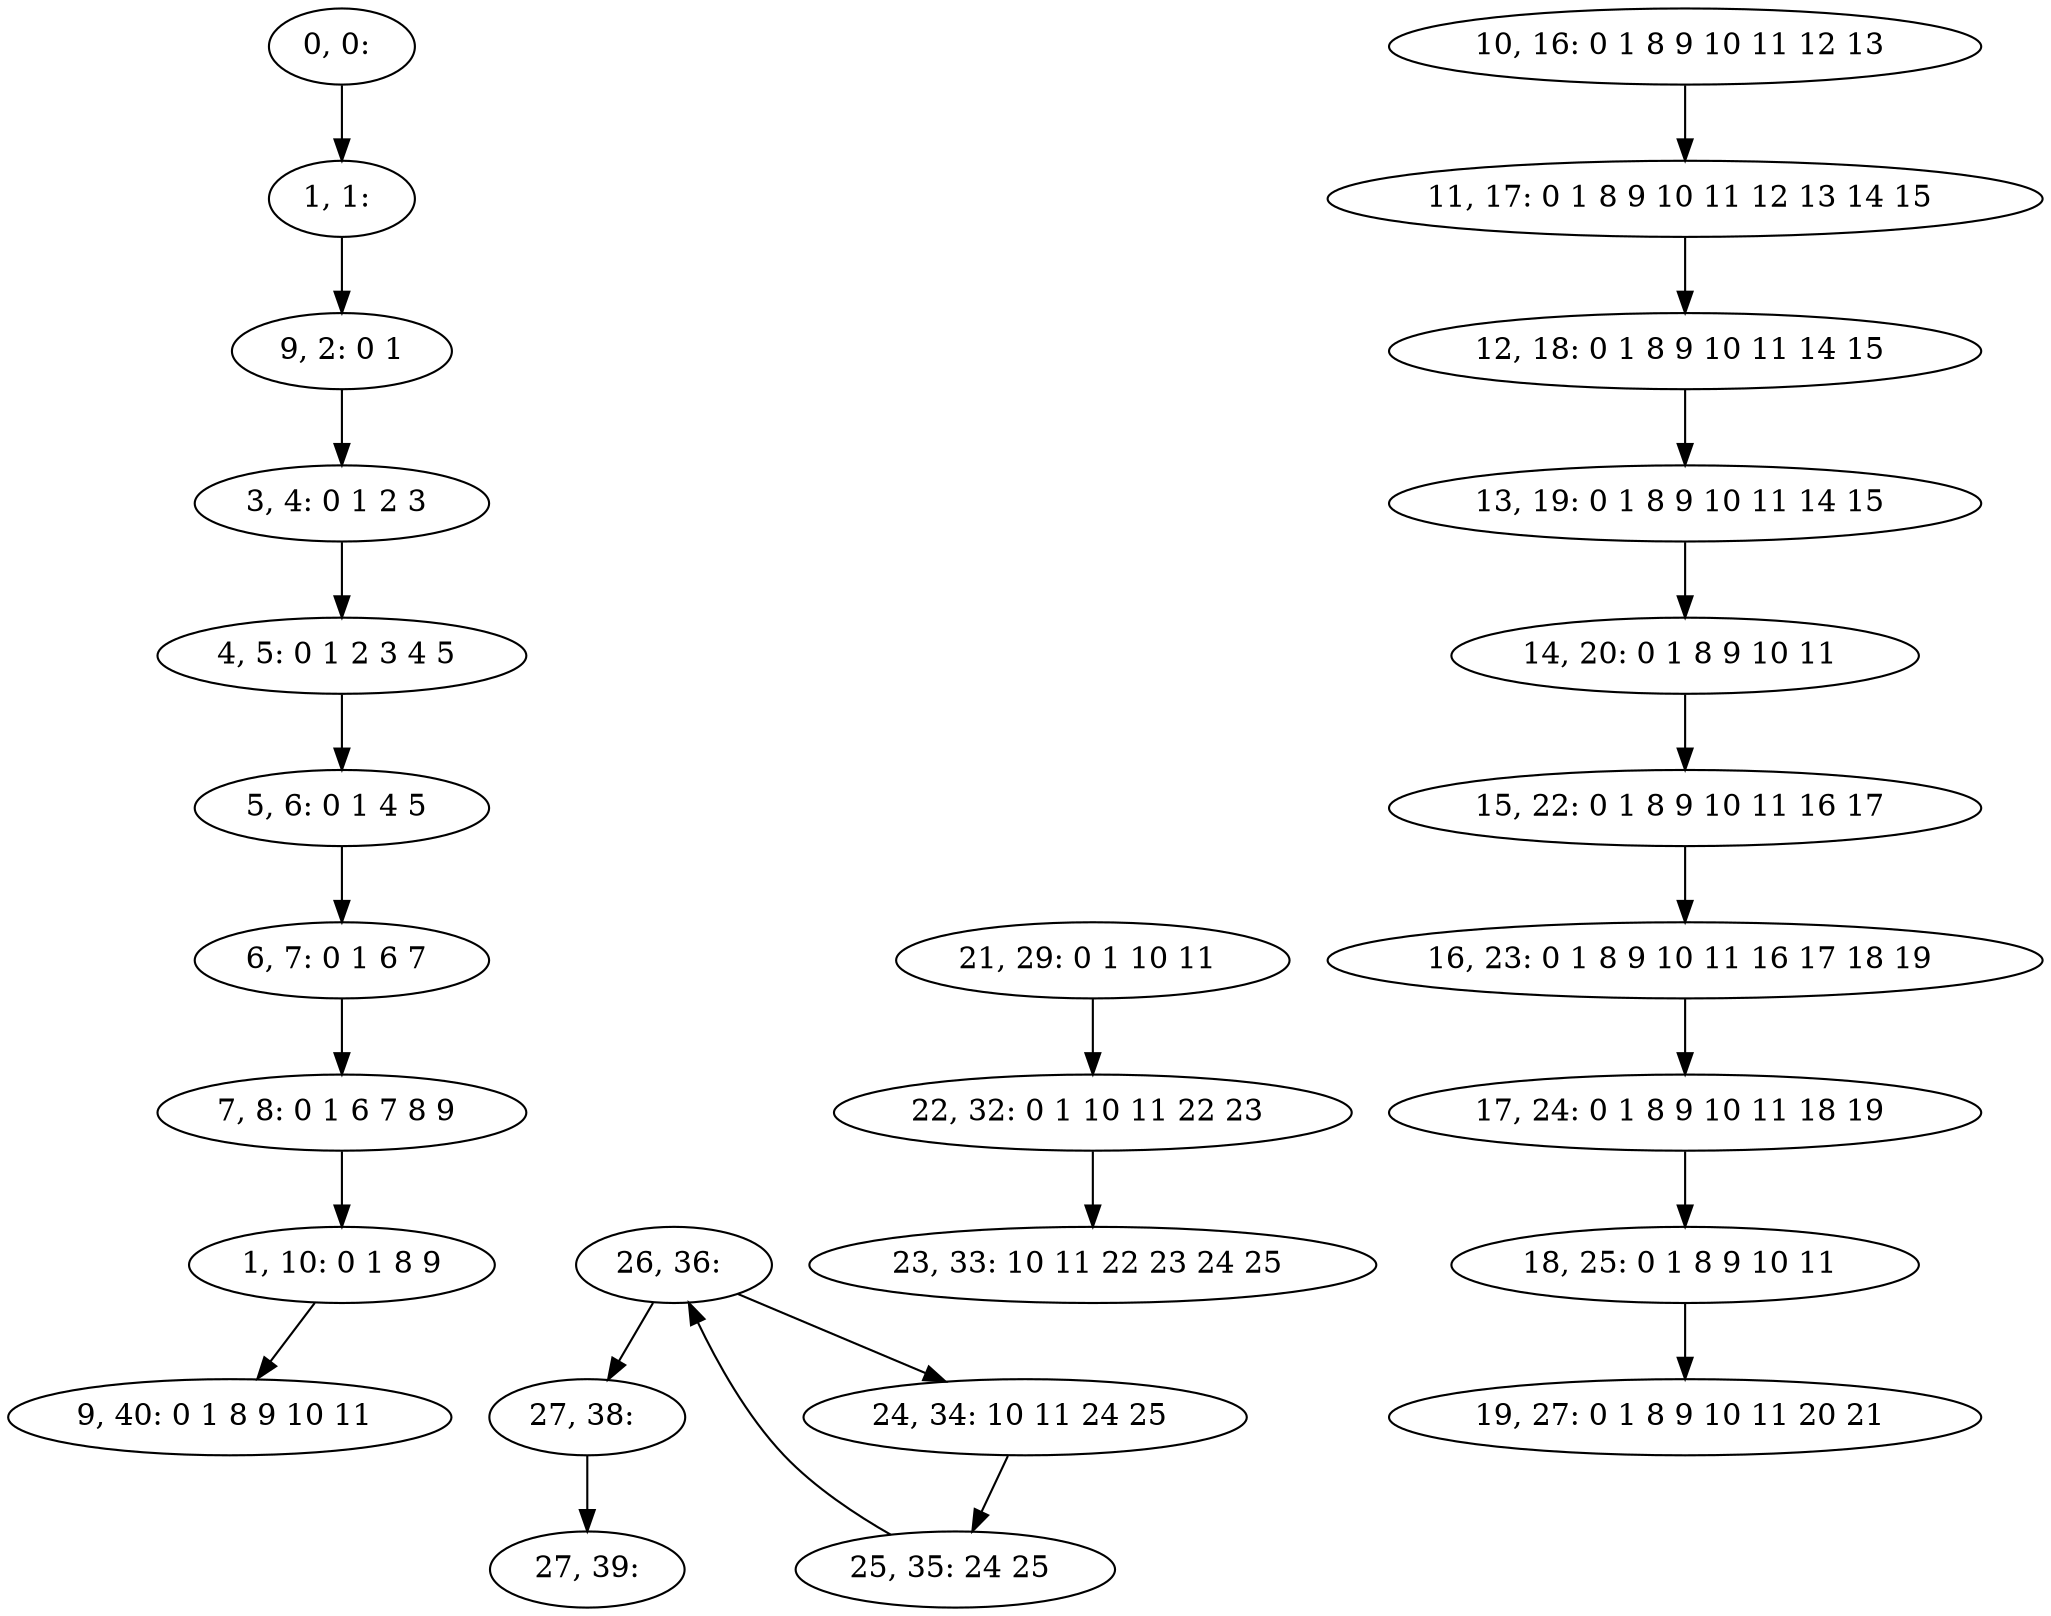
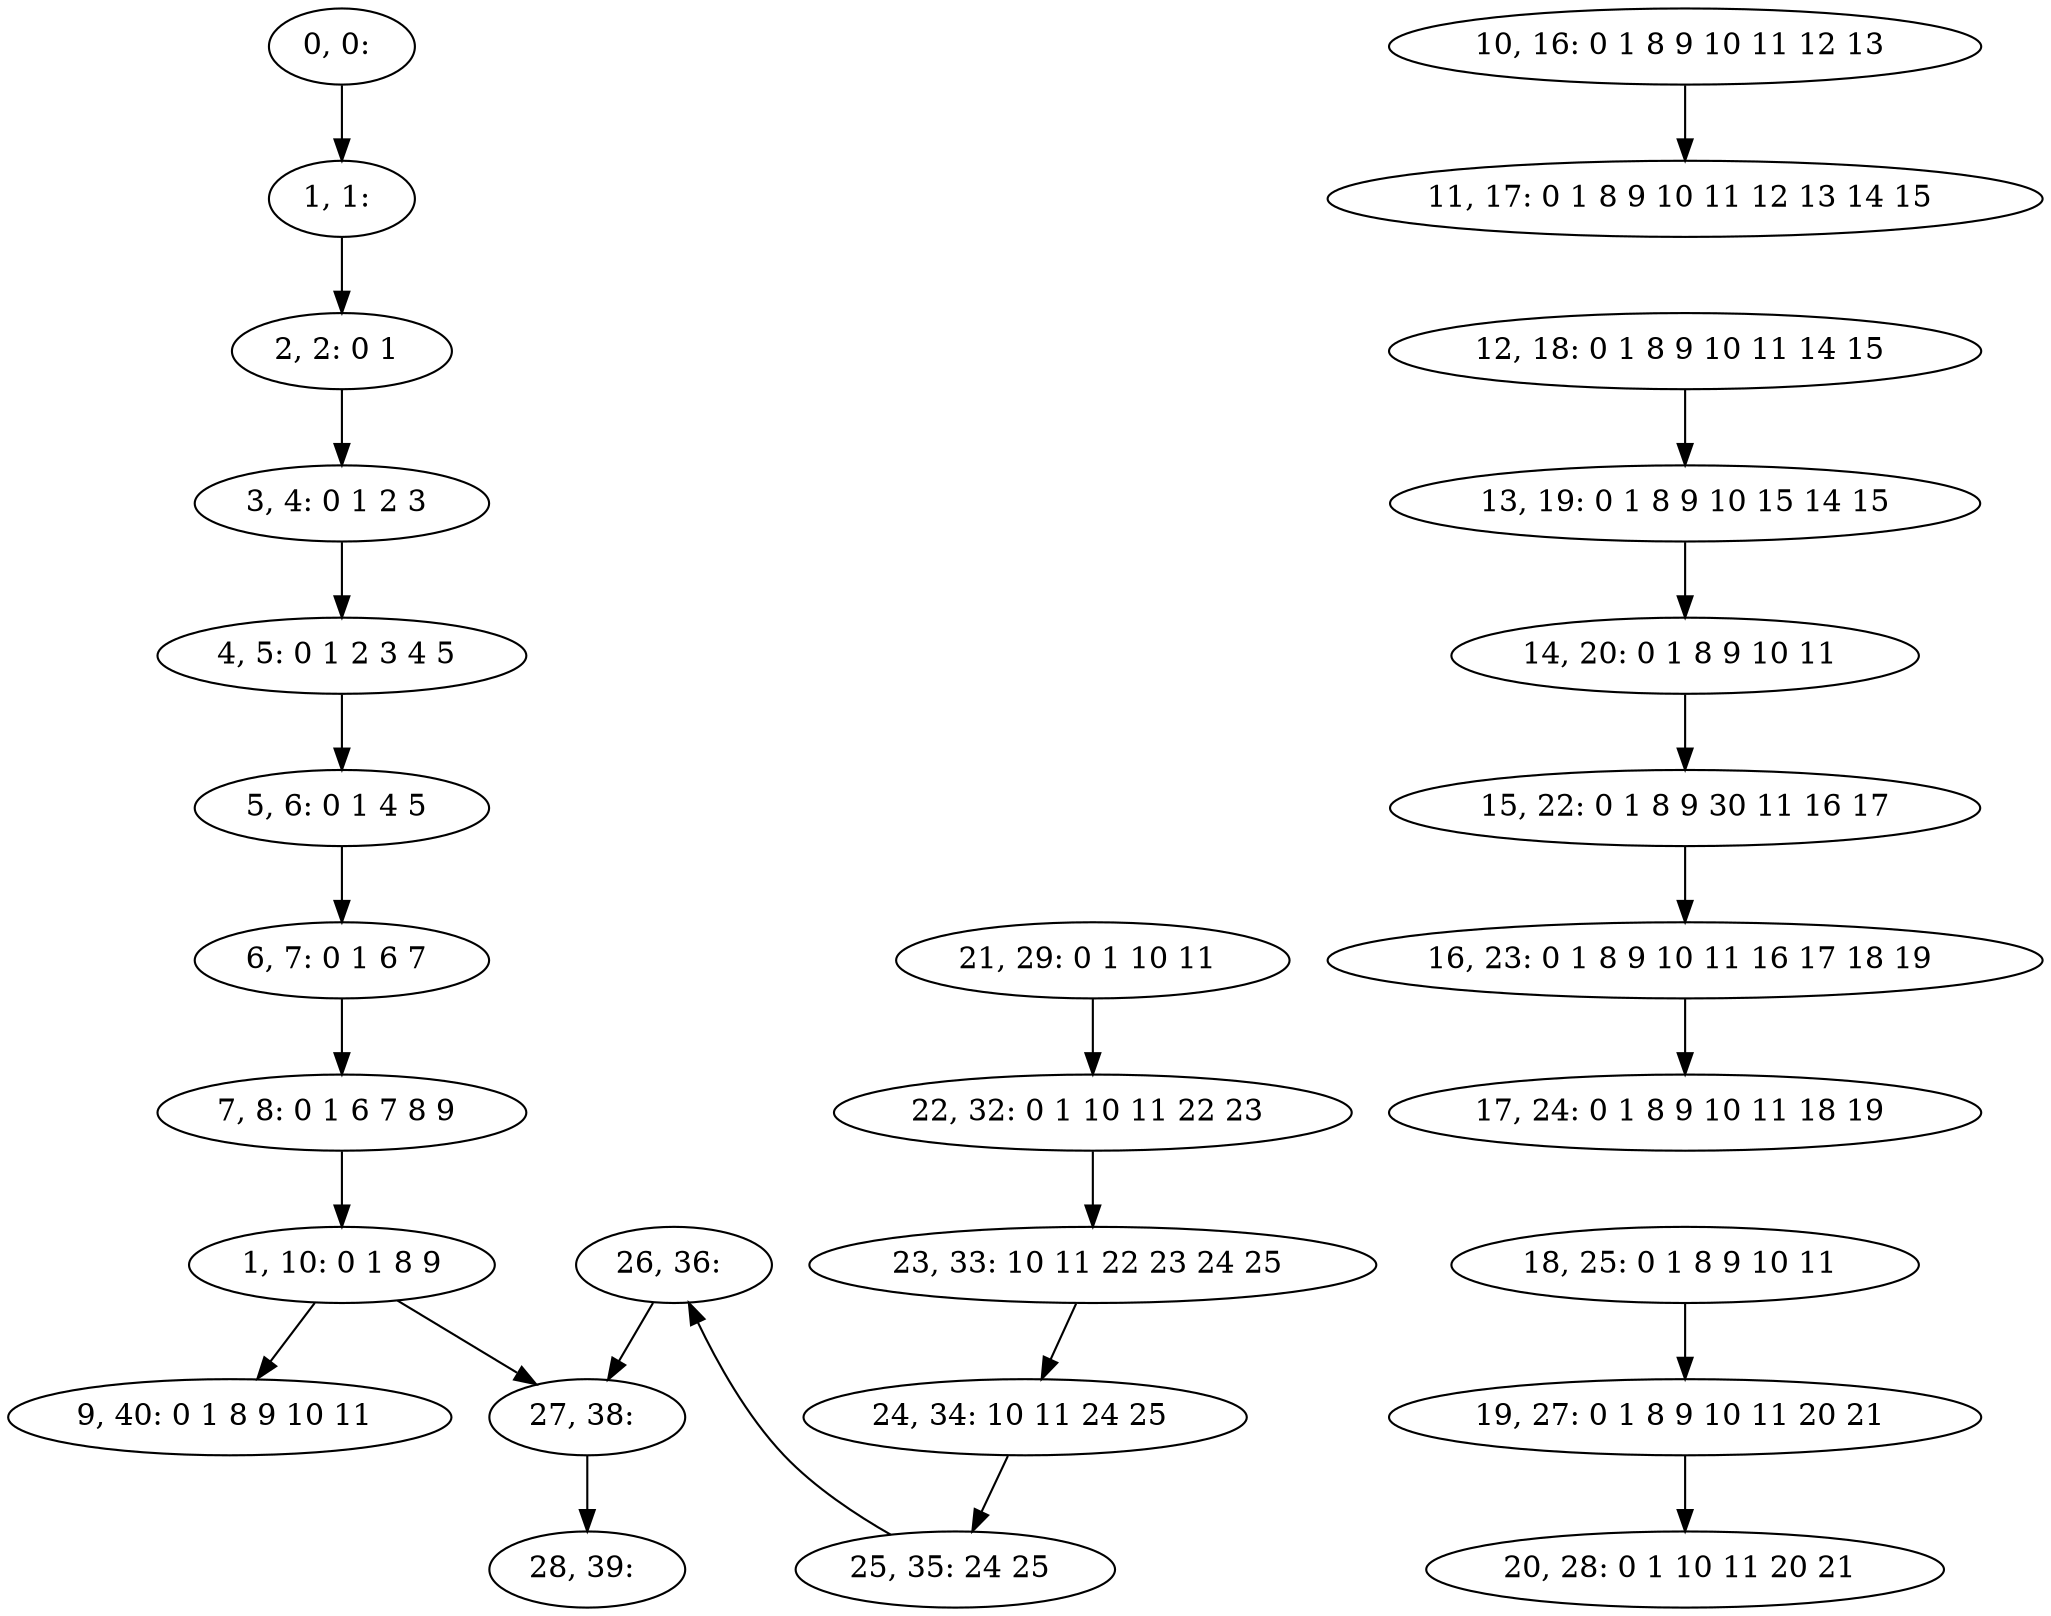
(1685, 265) -> none
(342, 351) -> (342, 351)
(1685, 503) -> (1685, 503)
(1685, 808) -> (1685, 808)
(1685, 1178) -> none
(832, 1333) -> (1063, 1332)
none -> (457, 1337)
(587, 1570) -> (587, 1570)
none -> (1685, 1570)
